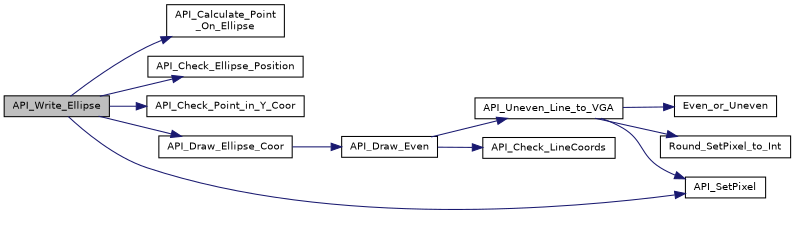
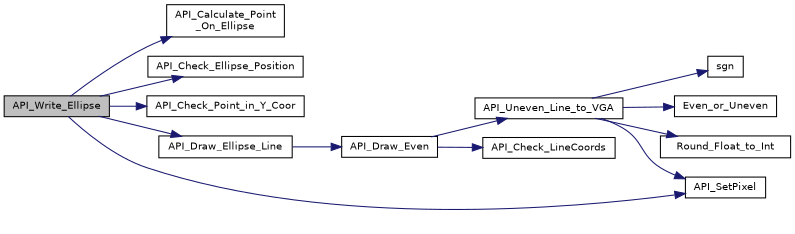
none -> (726, 67)
(226, 147) -> (226, 147)
(726, 147) -> (726, 147)
